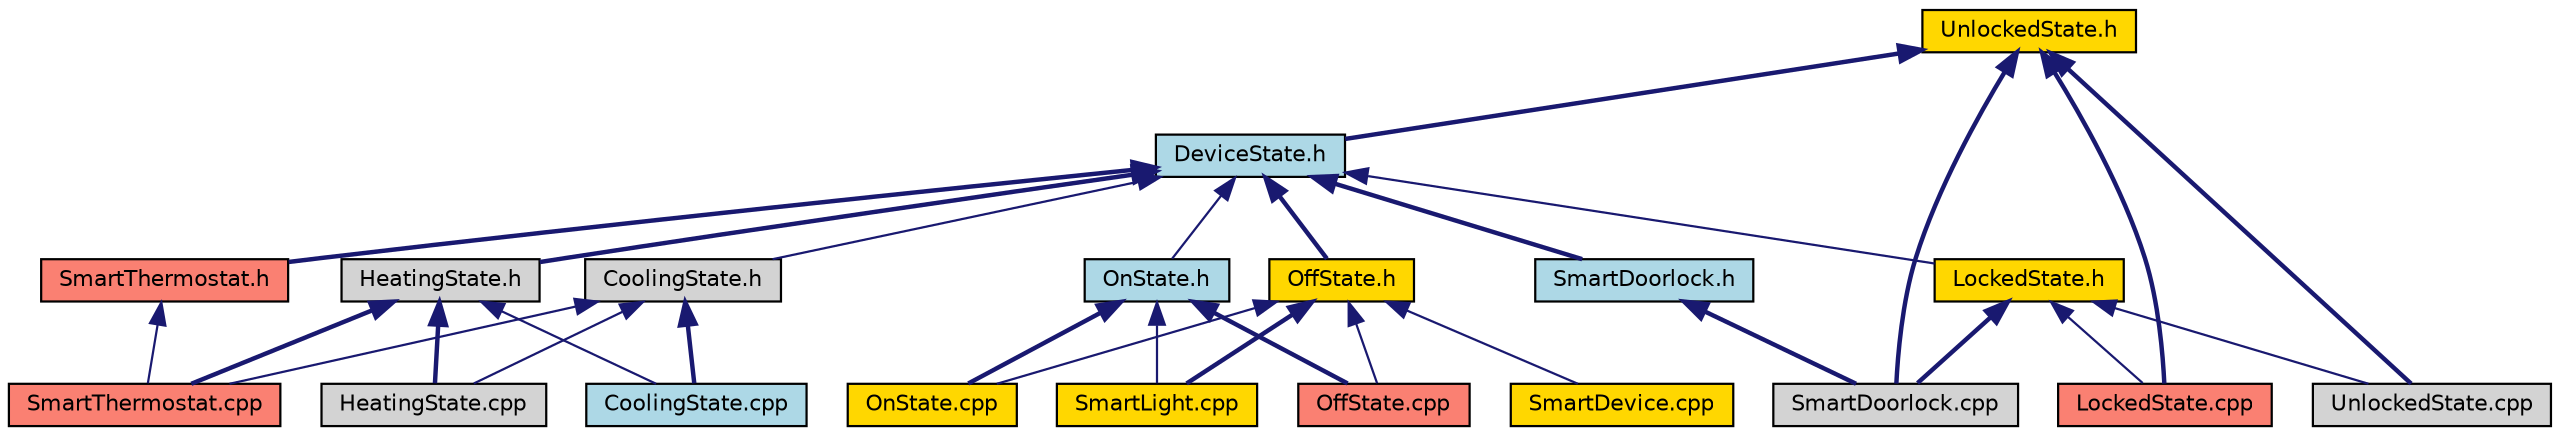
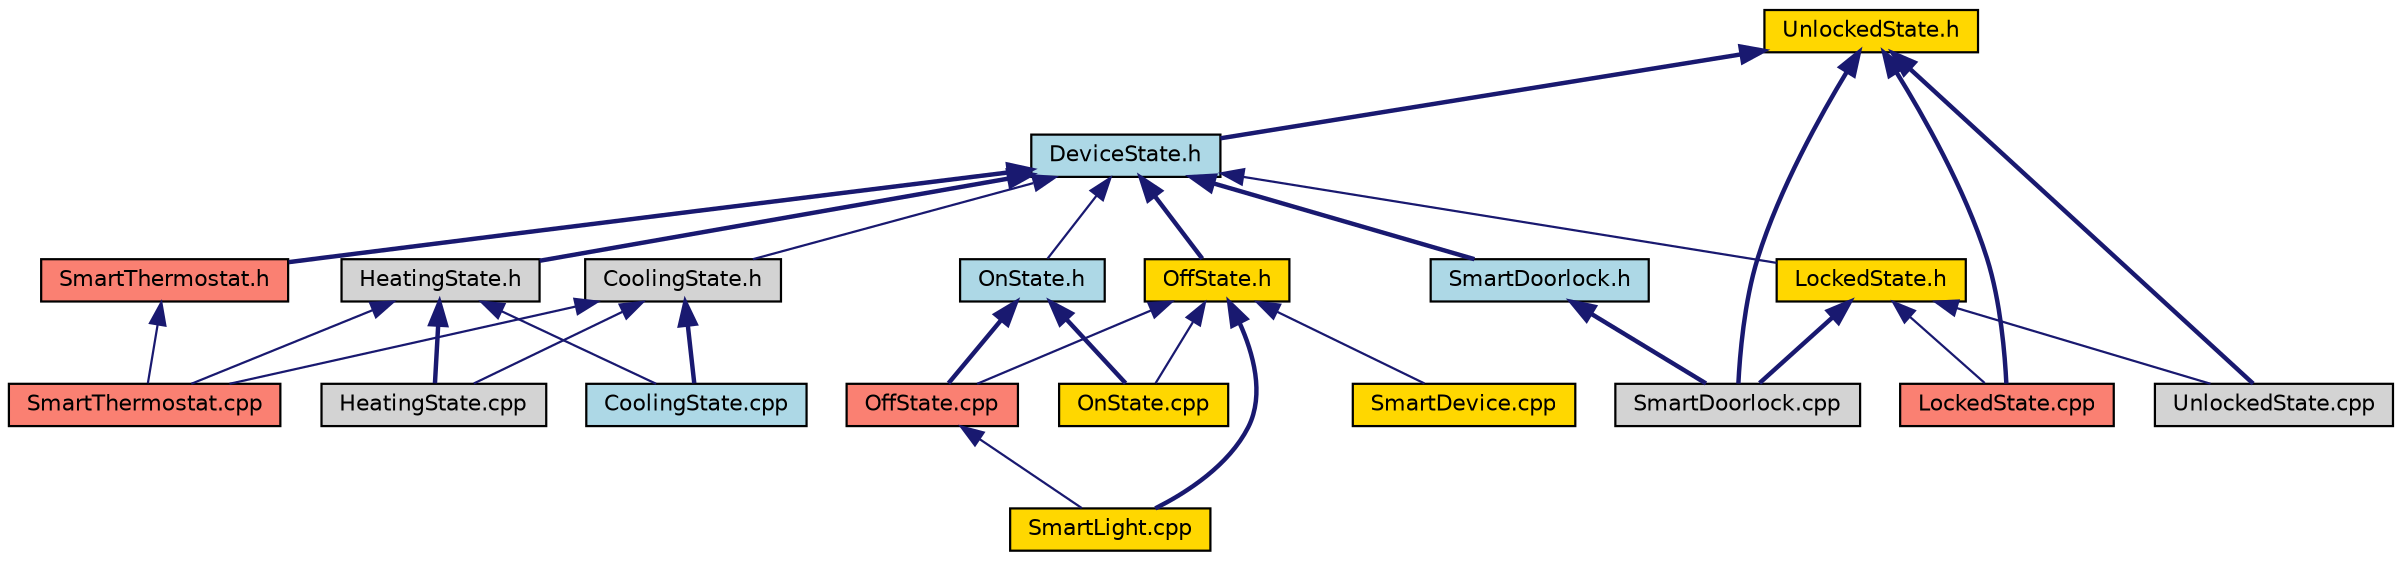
(282, 347) -> (282, 347)
(1157, 354) -> (1031, 474)
